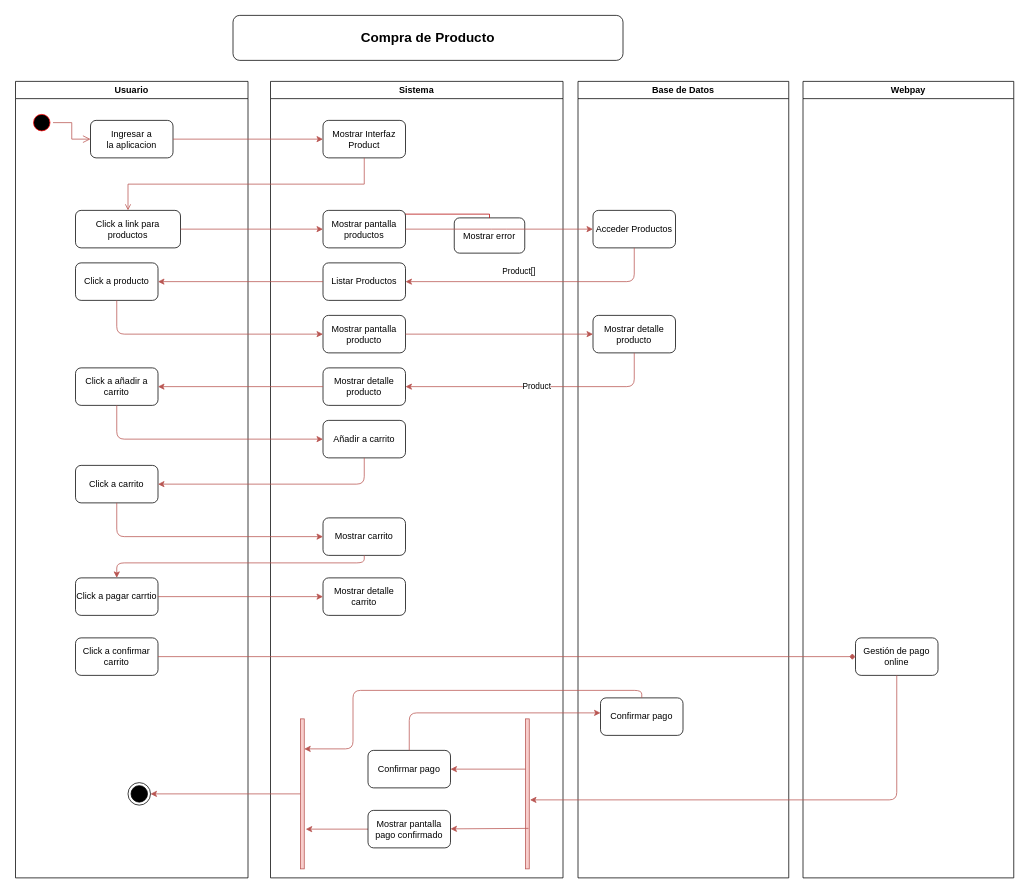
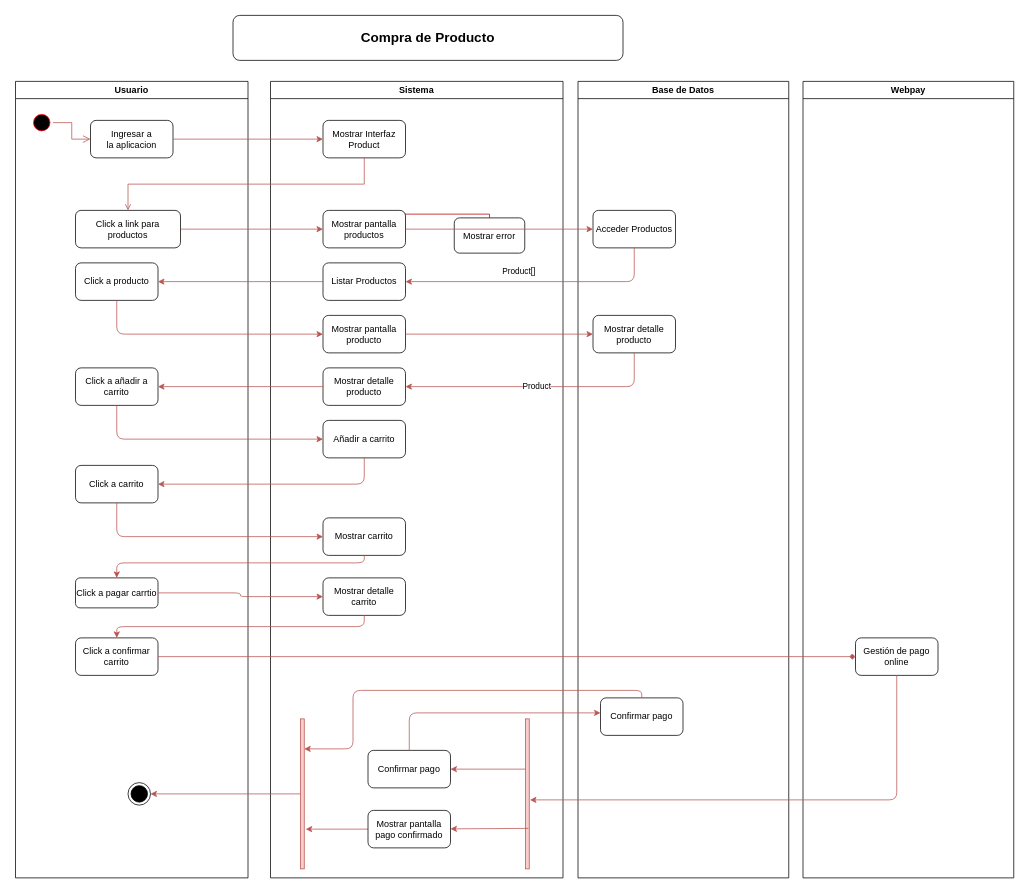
(117, 597) -> (117, 593)
none -> (241, 627)
